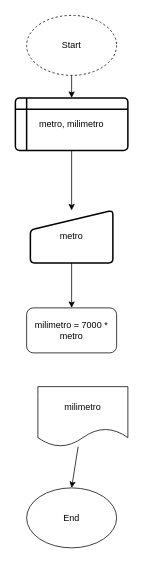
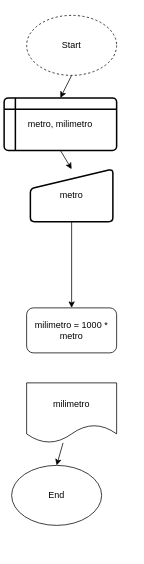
(72, 124) -> (60, 124)
(72, 237) -> (72, 195)
(72, 330) -> (72, 330)
(83, 417) -> (72, 413)
(72, 518) -> (57, 495)
